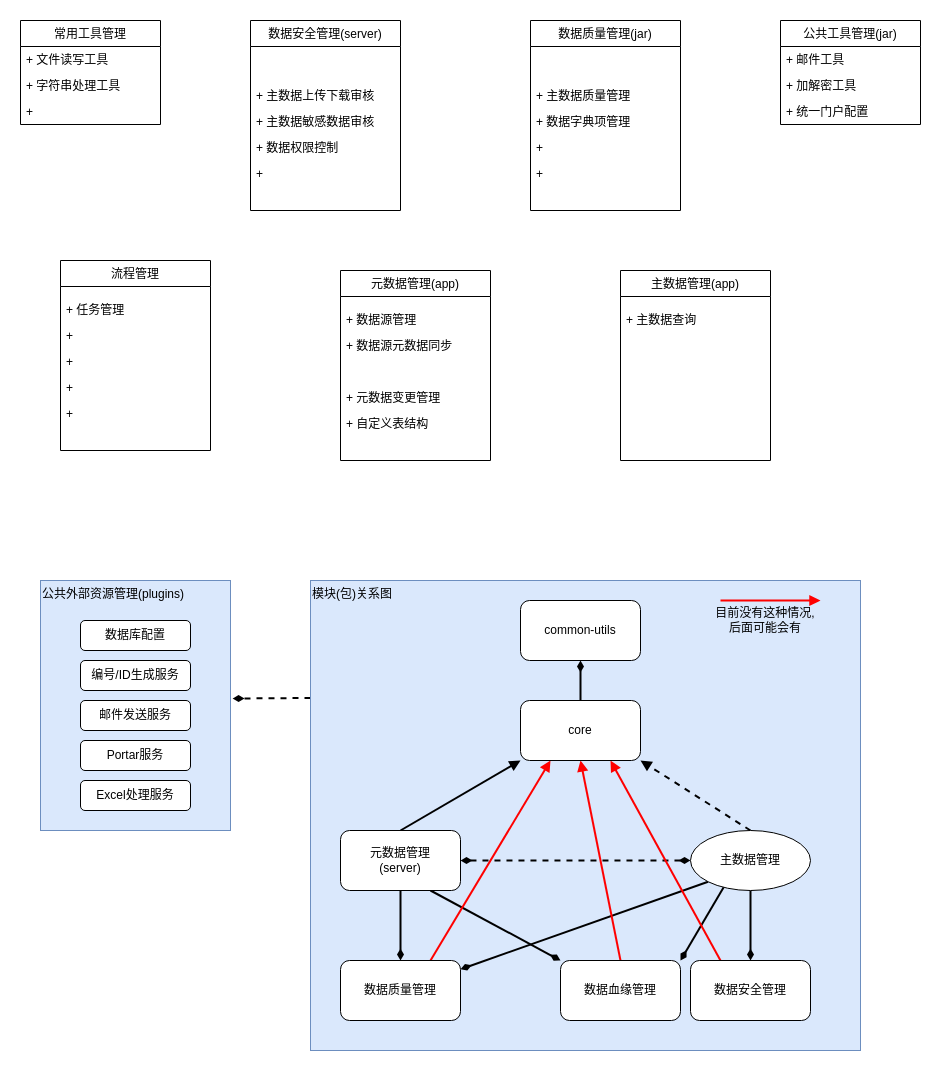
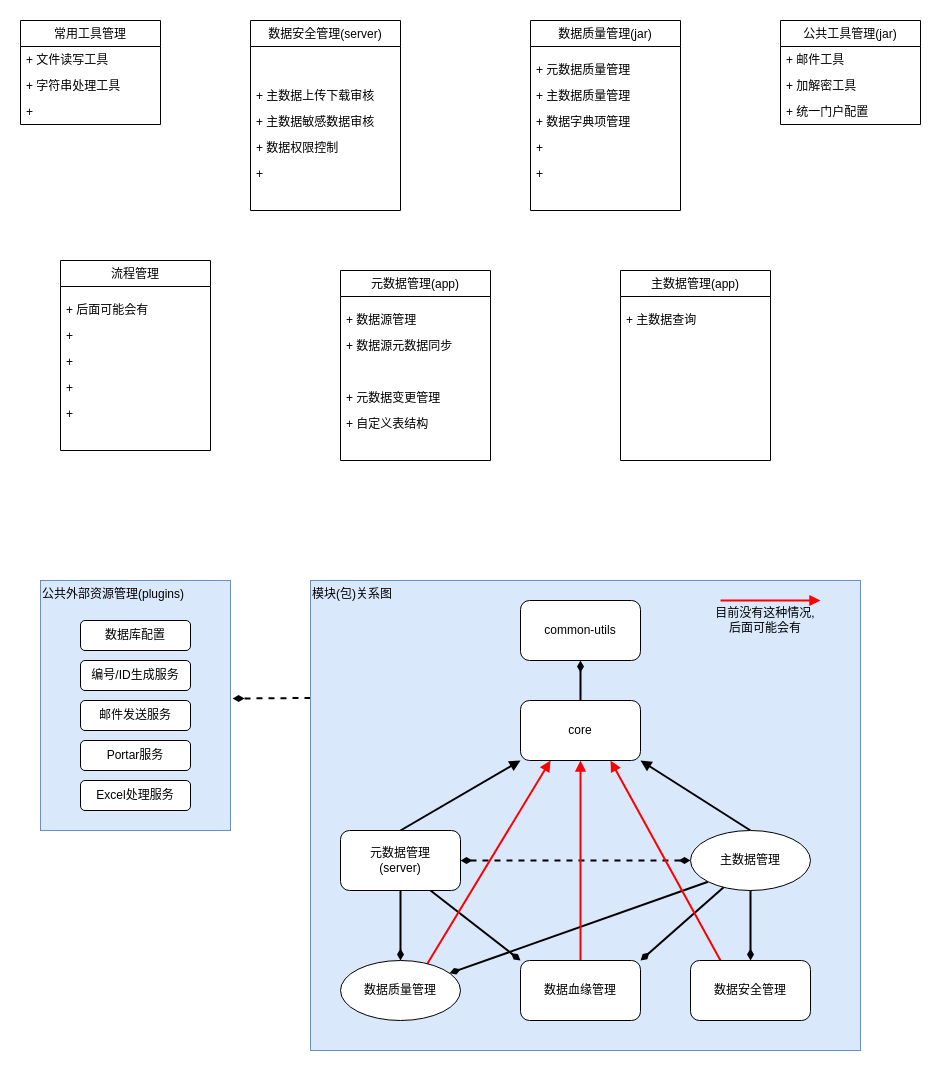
none -> (606, 70)
(95, 310) -> (107, 310)
(698, 797) -> (698, 797)
(401, 991) -> (401, 991)
(621, 991) -> (581, 991)
